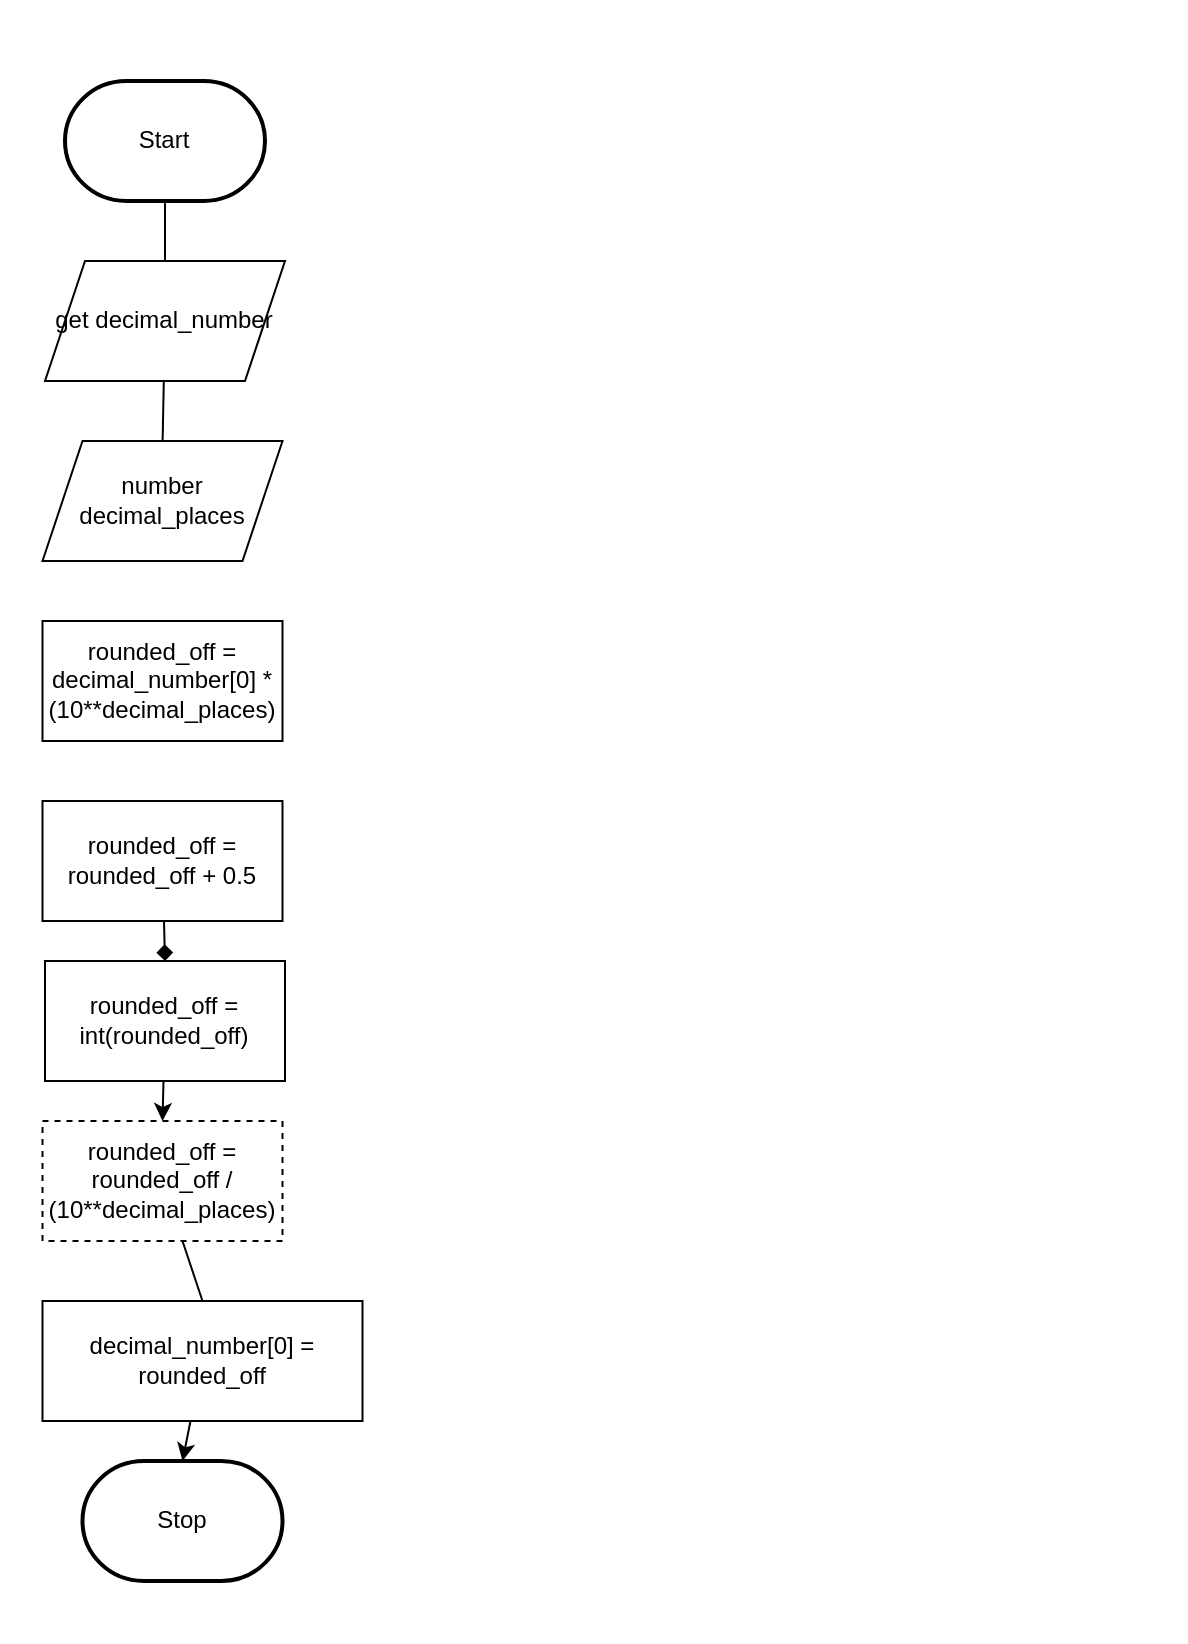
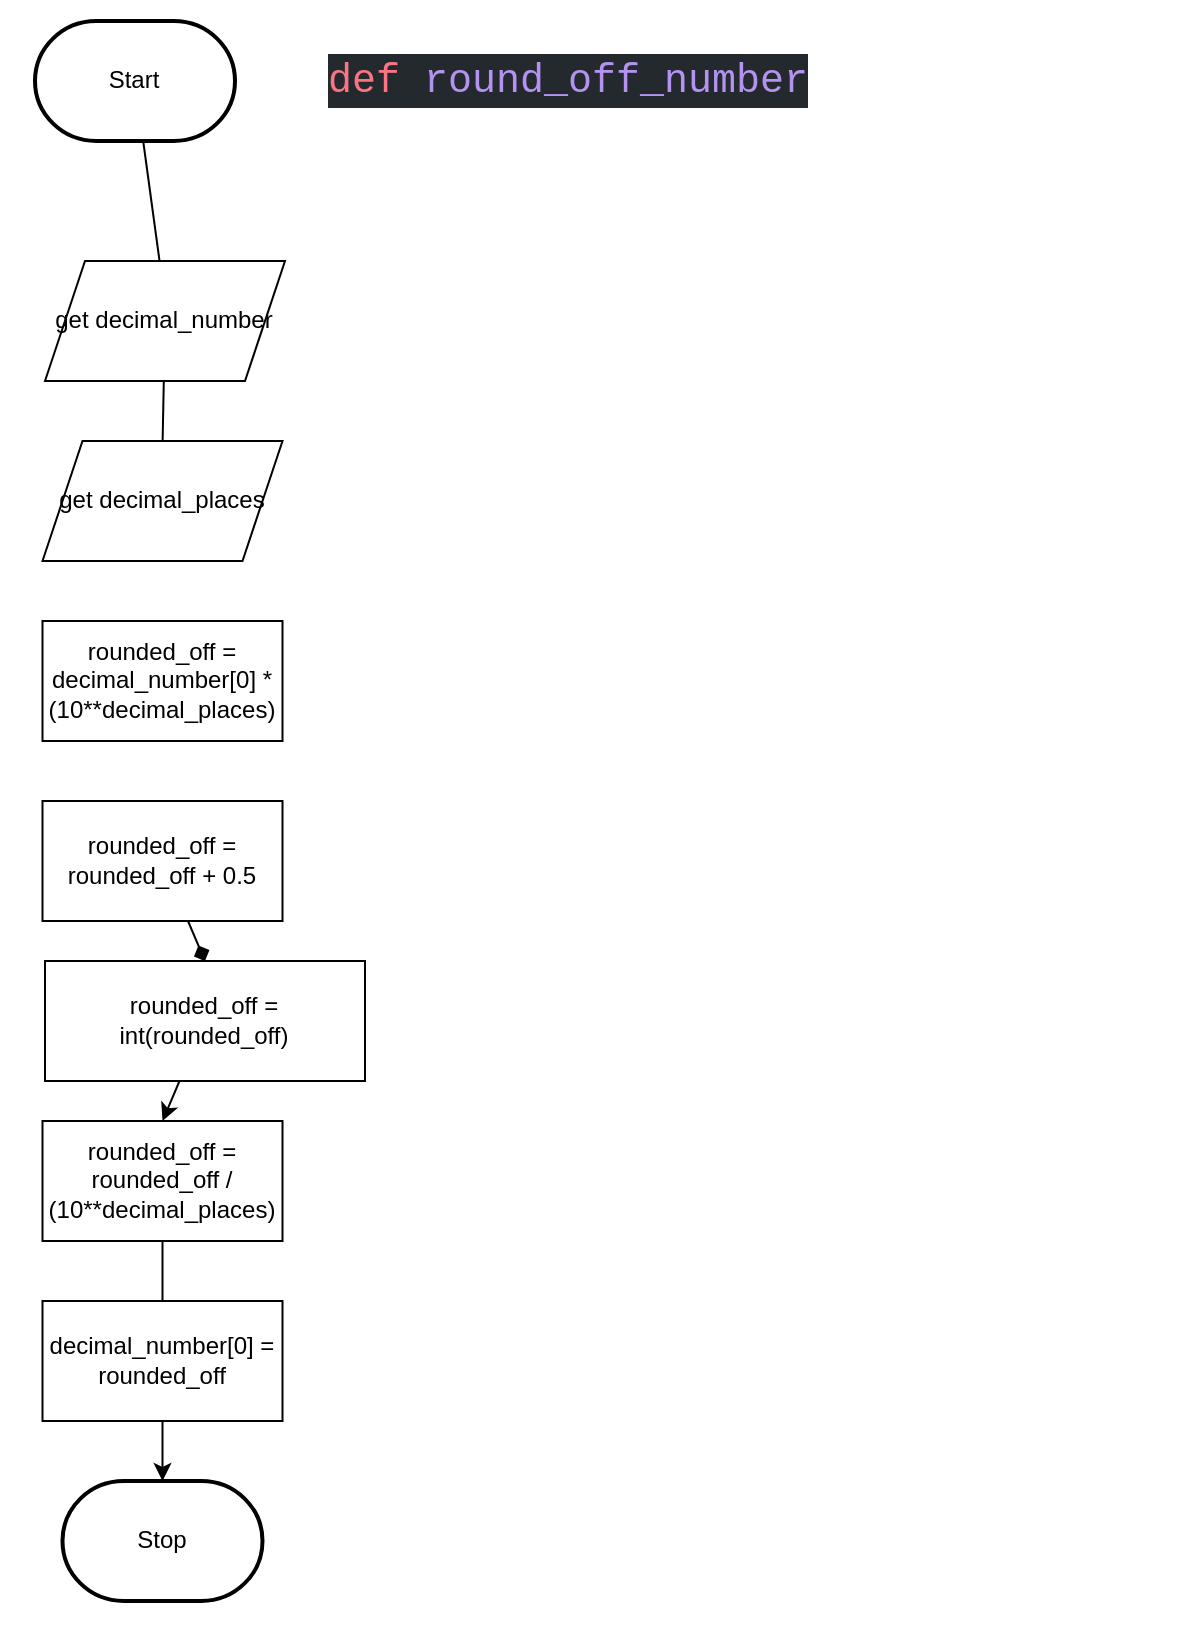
none -> (735, 81)
(165, 141) -> (135, 81)
(163, 501) -> (163, 501)
(165, 1021) -> (205, 1021)
(163, 1181) -> (163, 1181)
(203, 1361) -> (163, 1361)
(183, 1521) -> (163, 1541)
